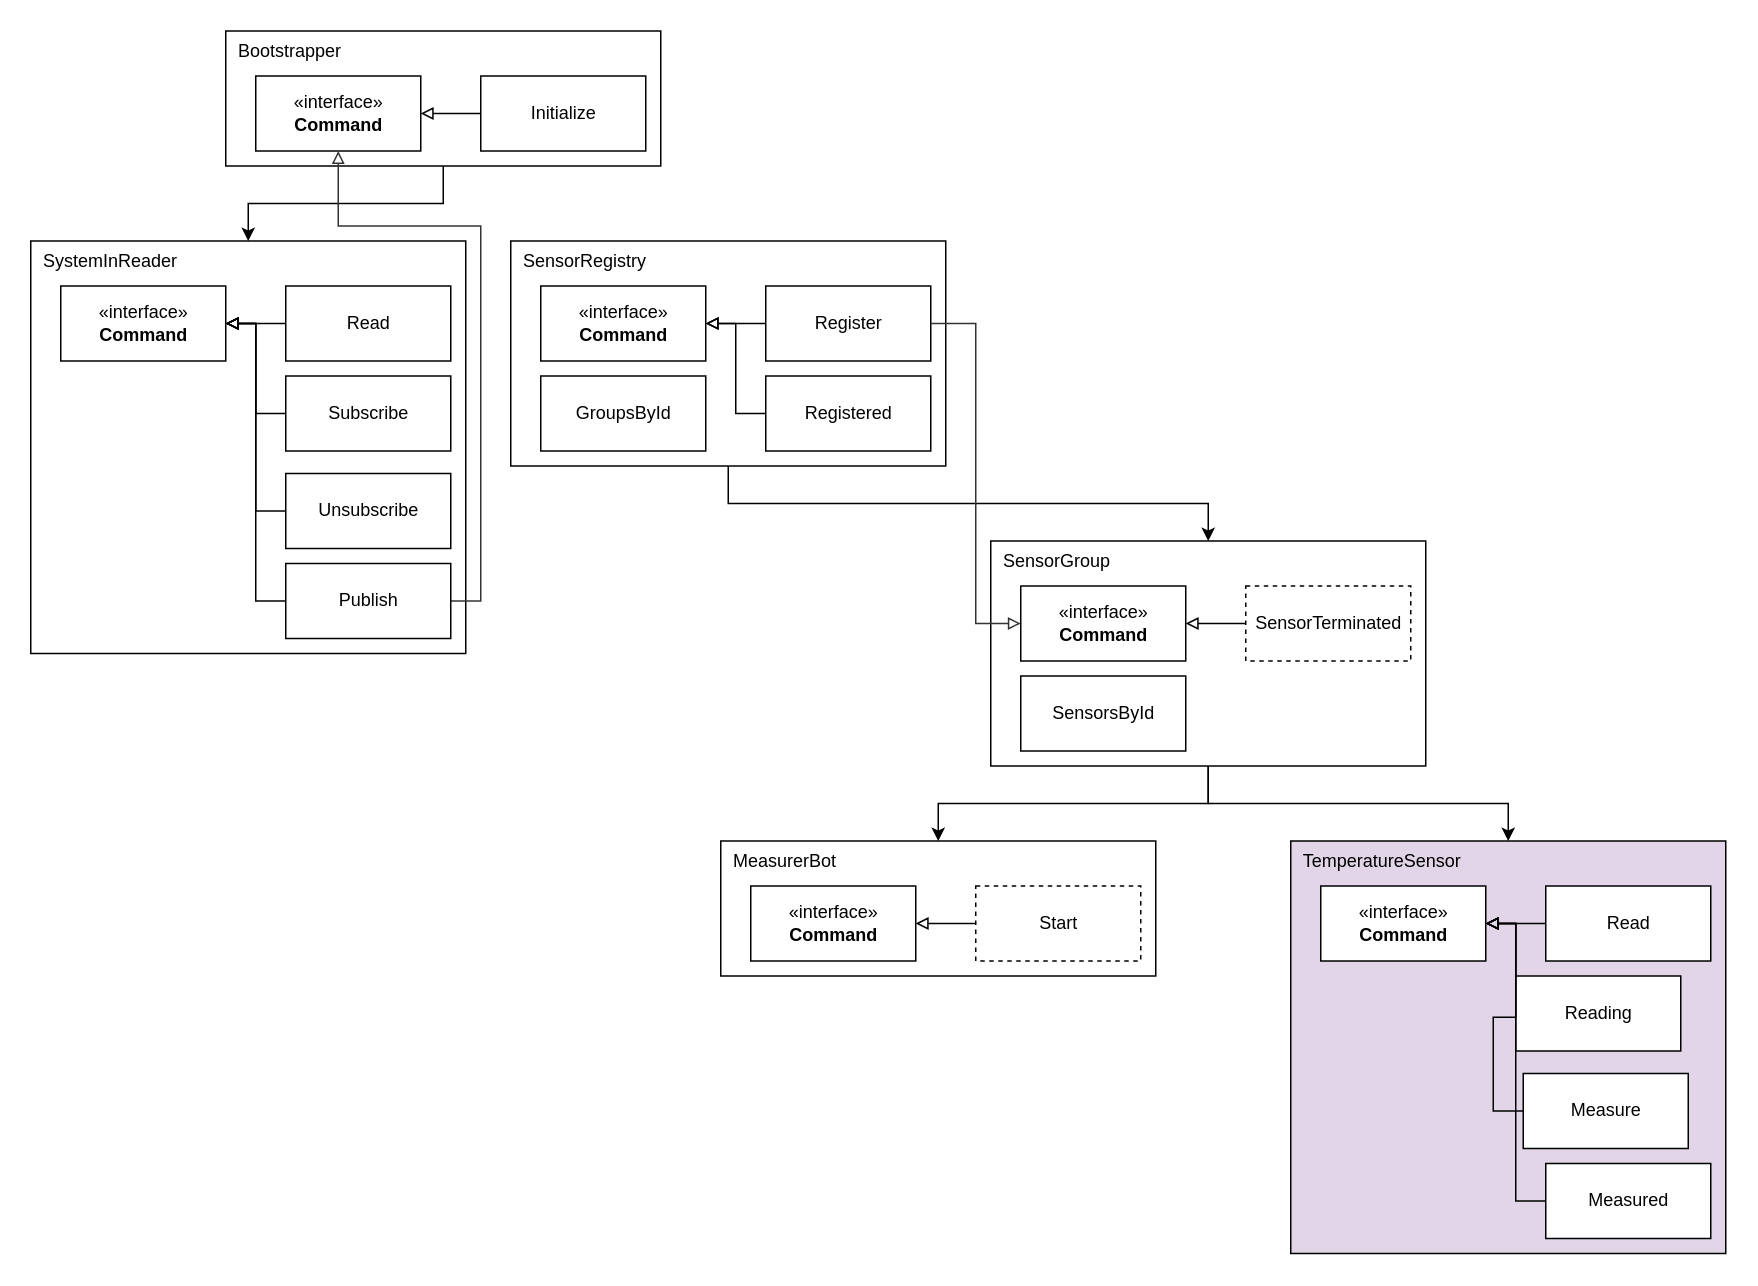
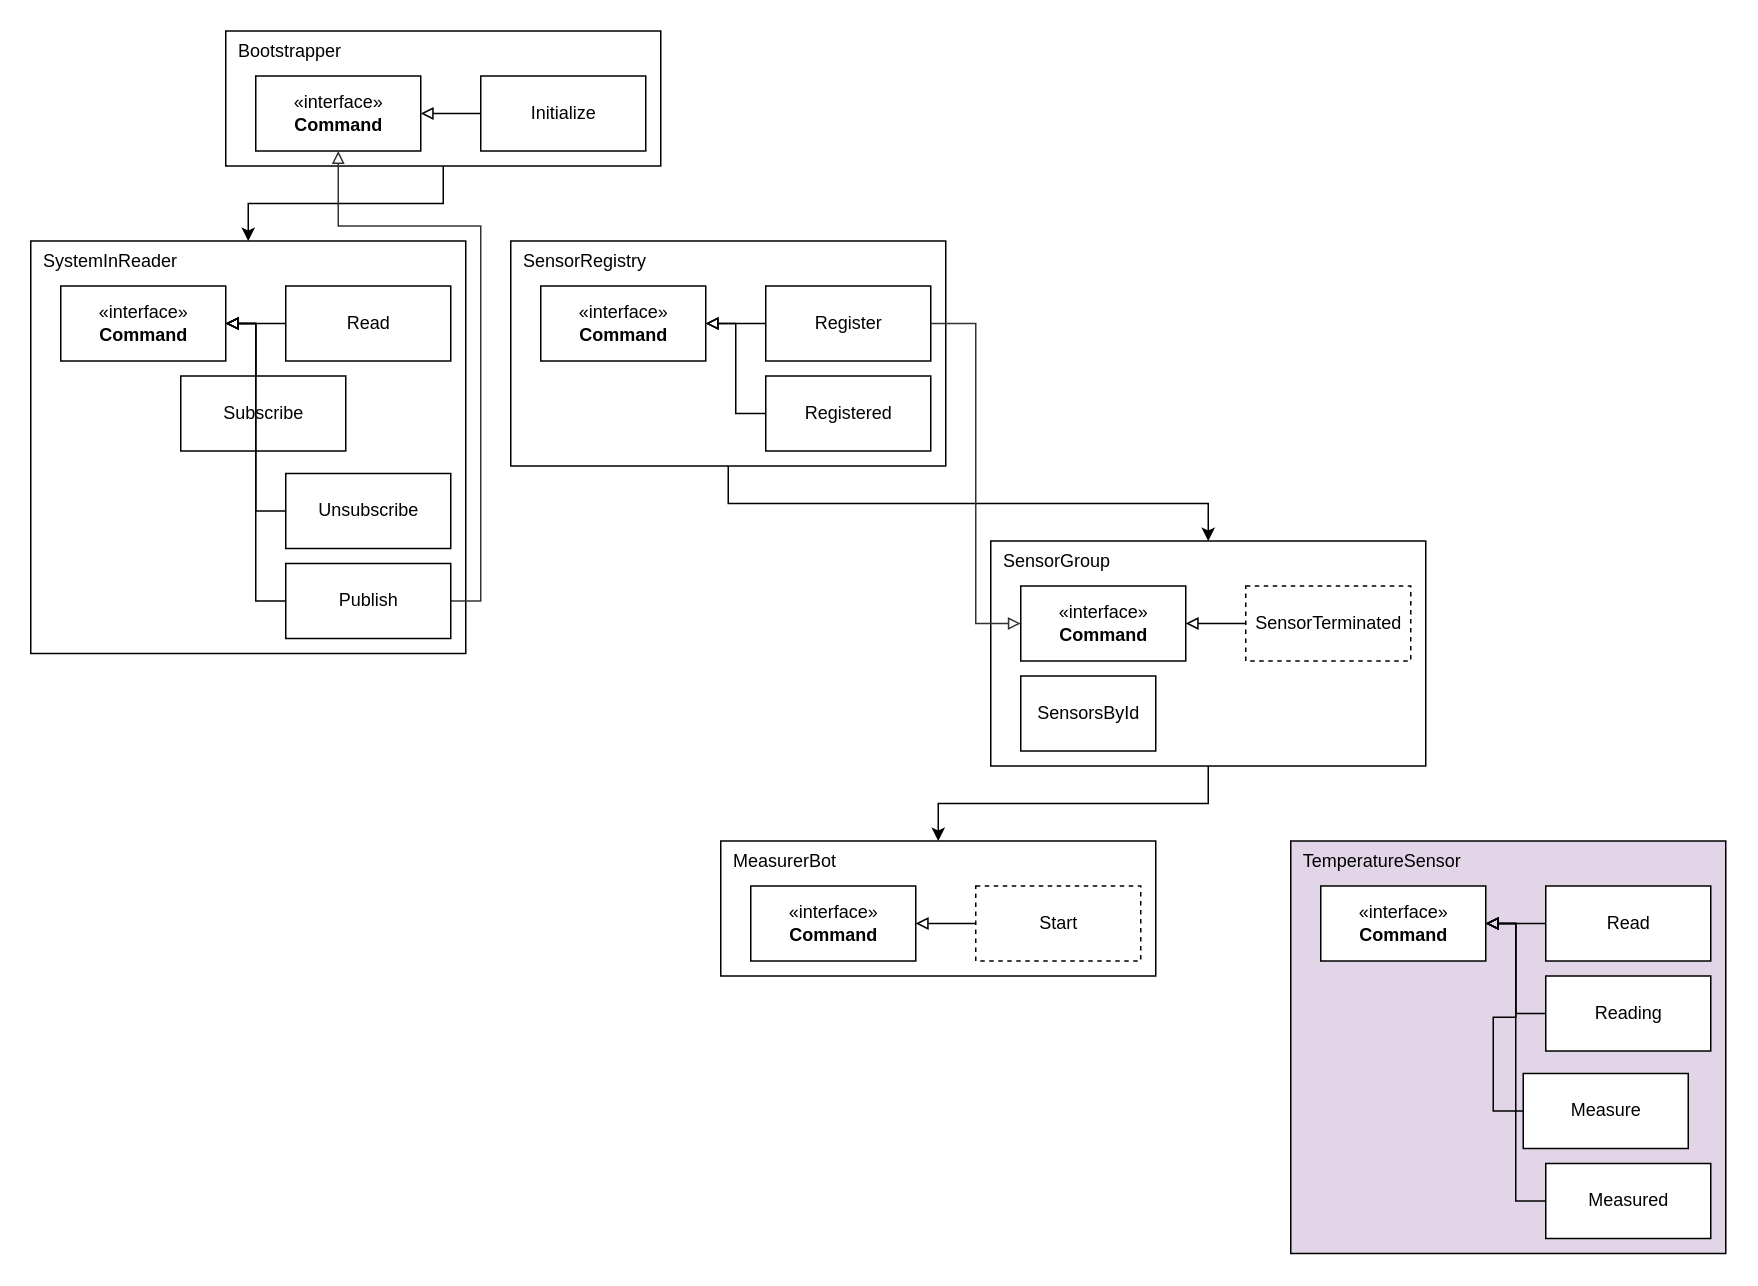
(368, 413) -> (263, 413)
(623, 413) -> none
(1103, 713) -> (1088, 713)
(1373, 803) -> none
(1598, 1013) -> (1628, 1013)
